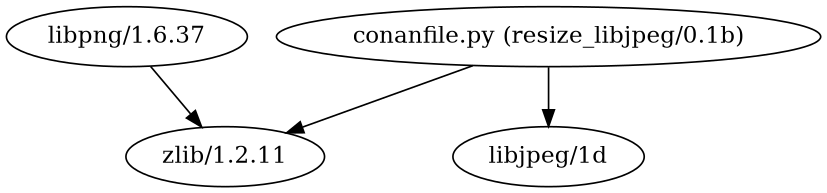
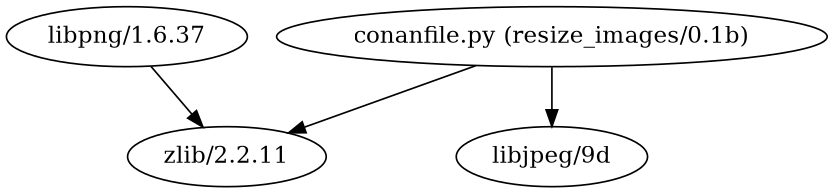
(549, 37) -> (552, 37)
(225, 157) -> (227, 157)
(549, 157) -> (552, 157)
